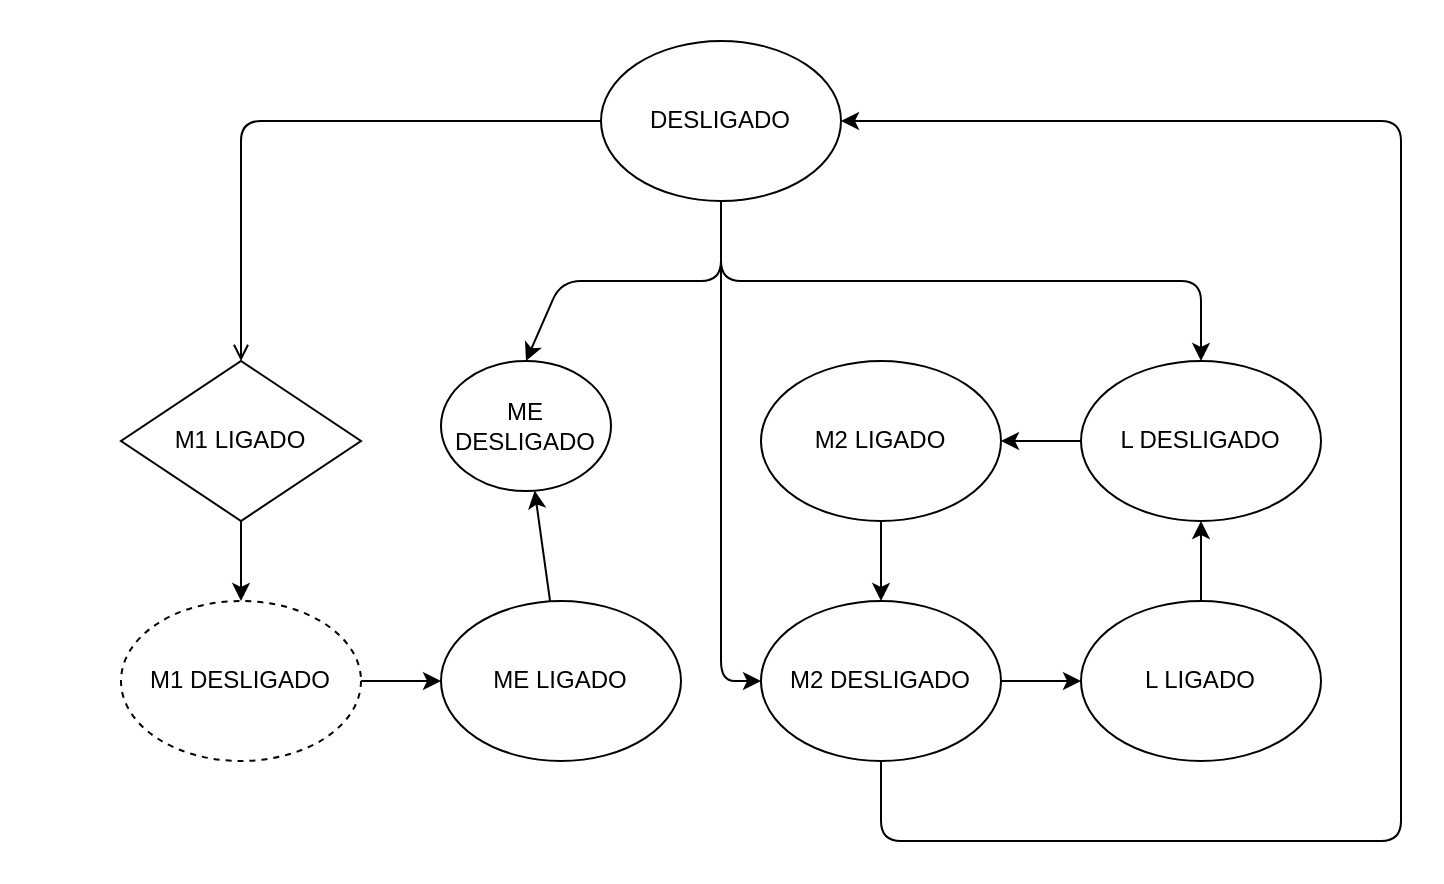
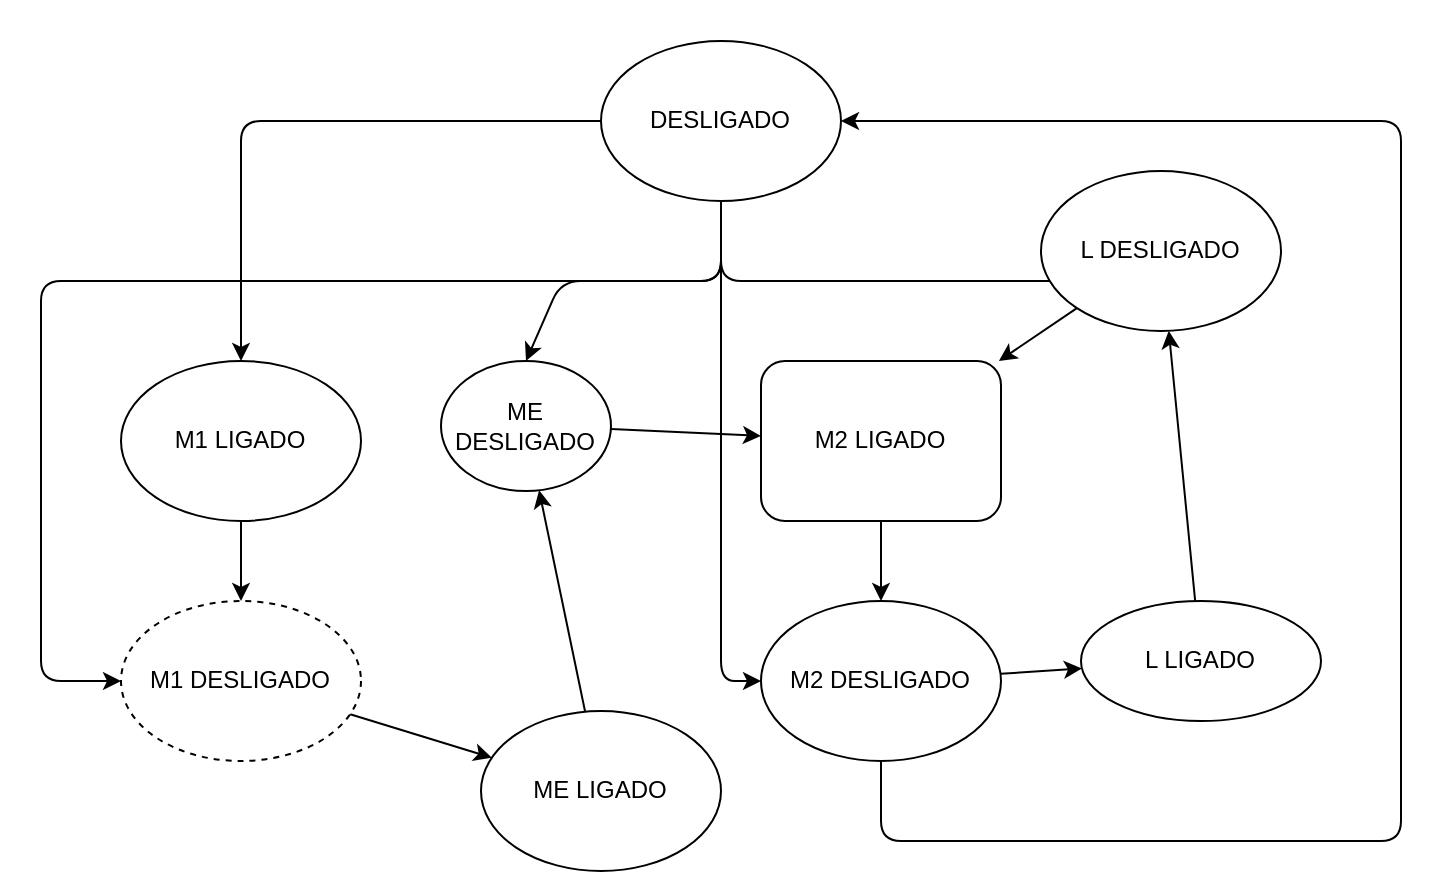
none -> (83, 281)
(241, 349) -> (241, 346)
none -> (679, 432)
(241, 441) -> (241, 441)
(881, 441) -> (881, 441)
(1201, 441) -> (1161, 251)
(561, 681) -> (601, 791)
(1201, 681) -> (1201, 661)
